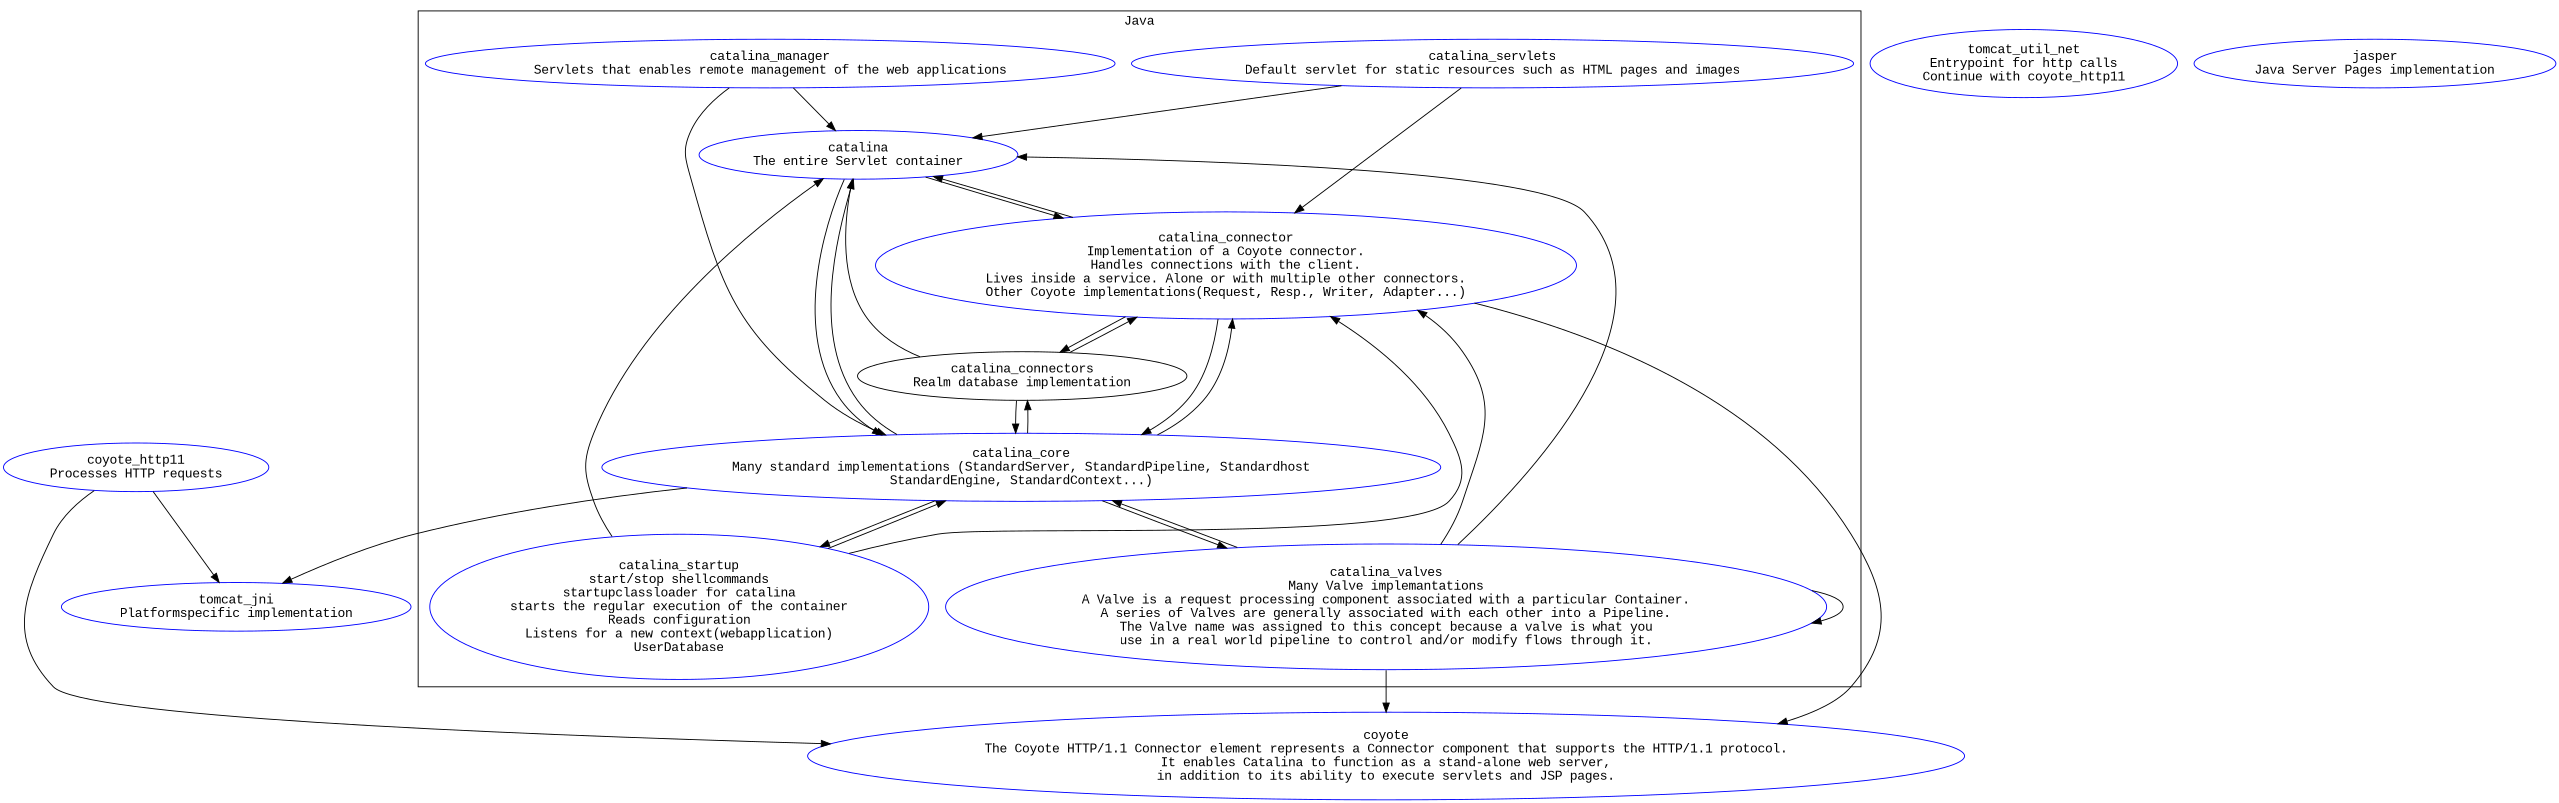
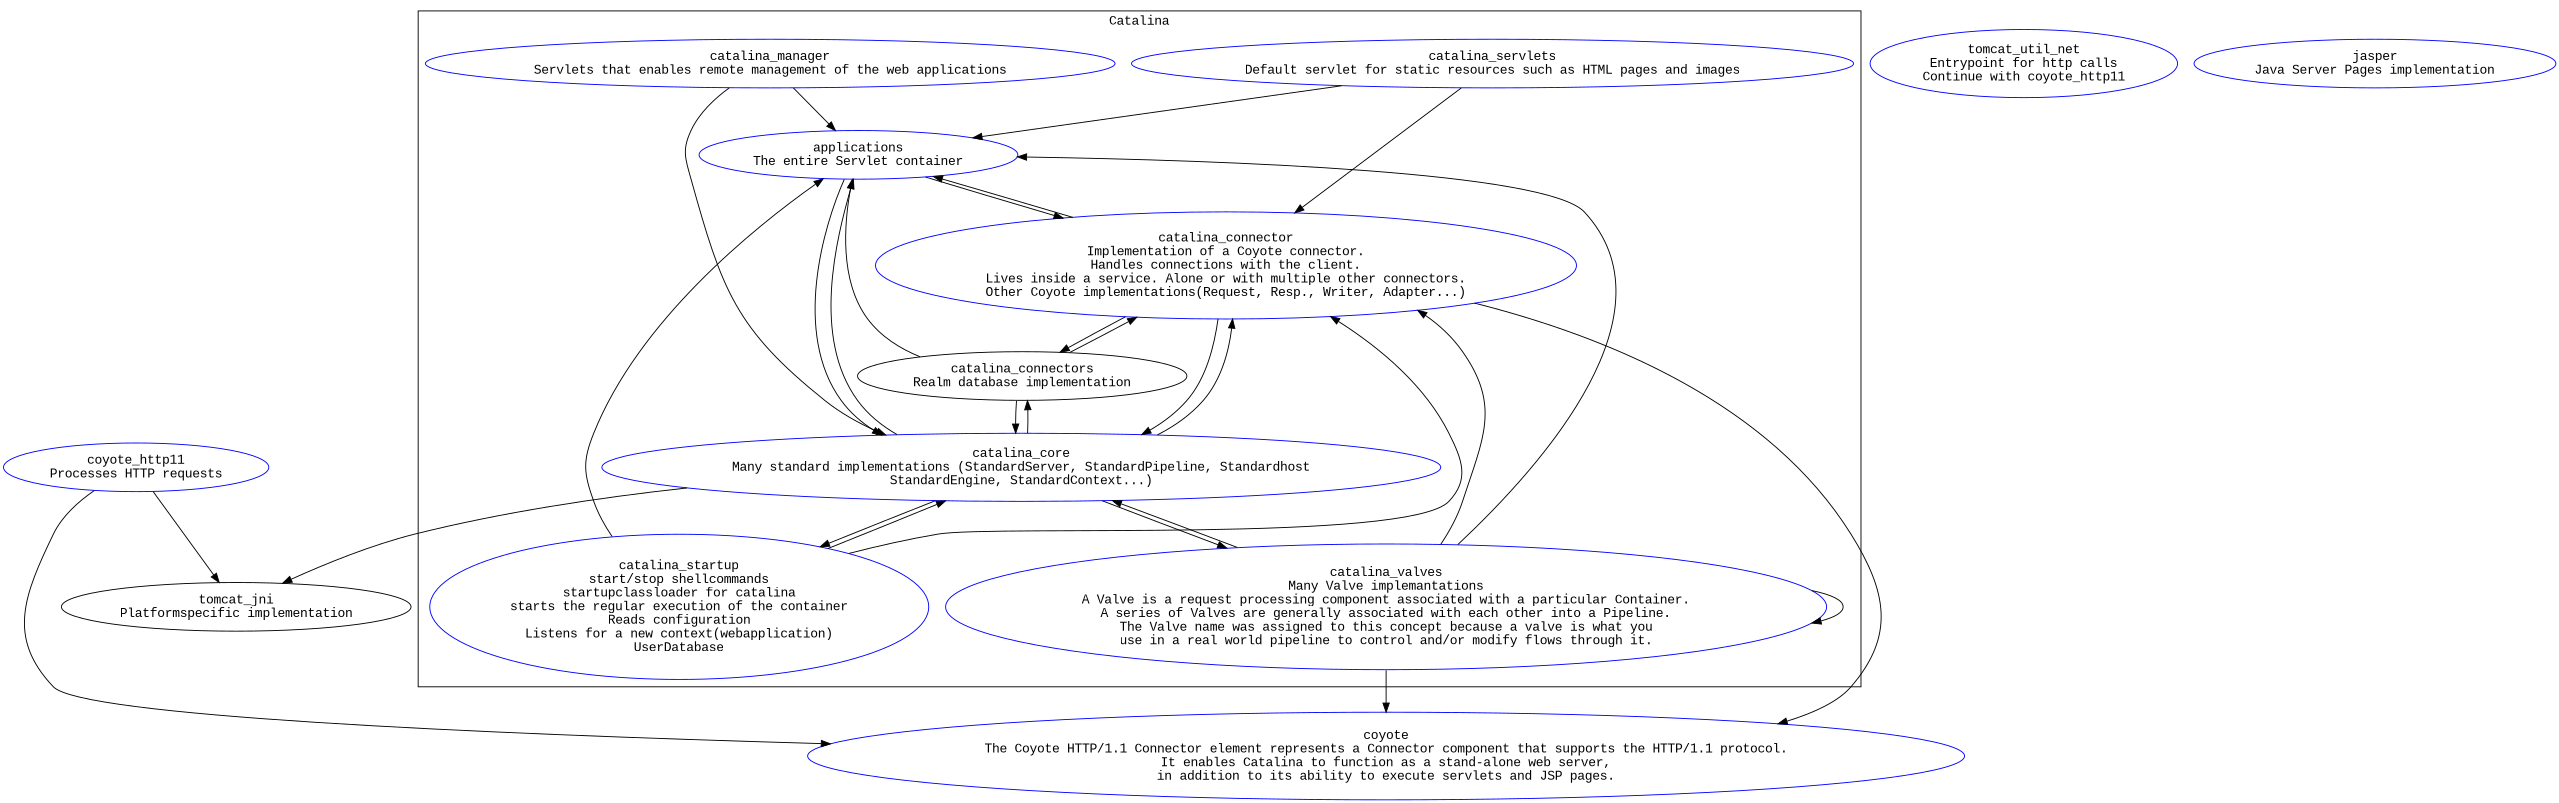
(1140, 21) -> (1140, 21)
(858, 155) -> (858, 155)
(236, 607) -> (236, 607)
